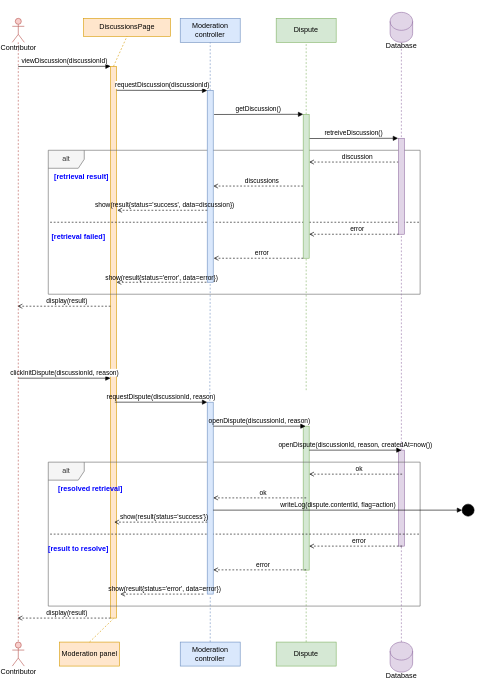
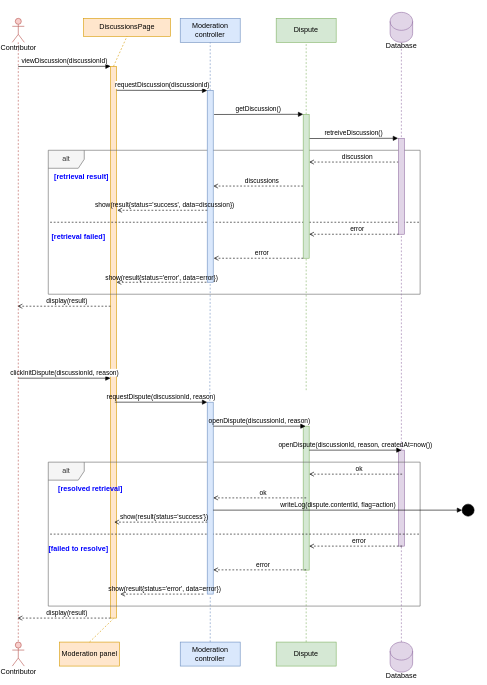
(79, 549) -> (79, 549)
